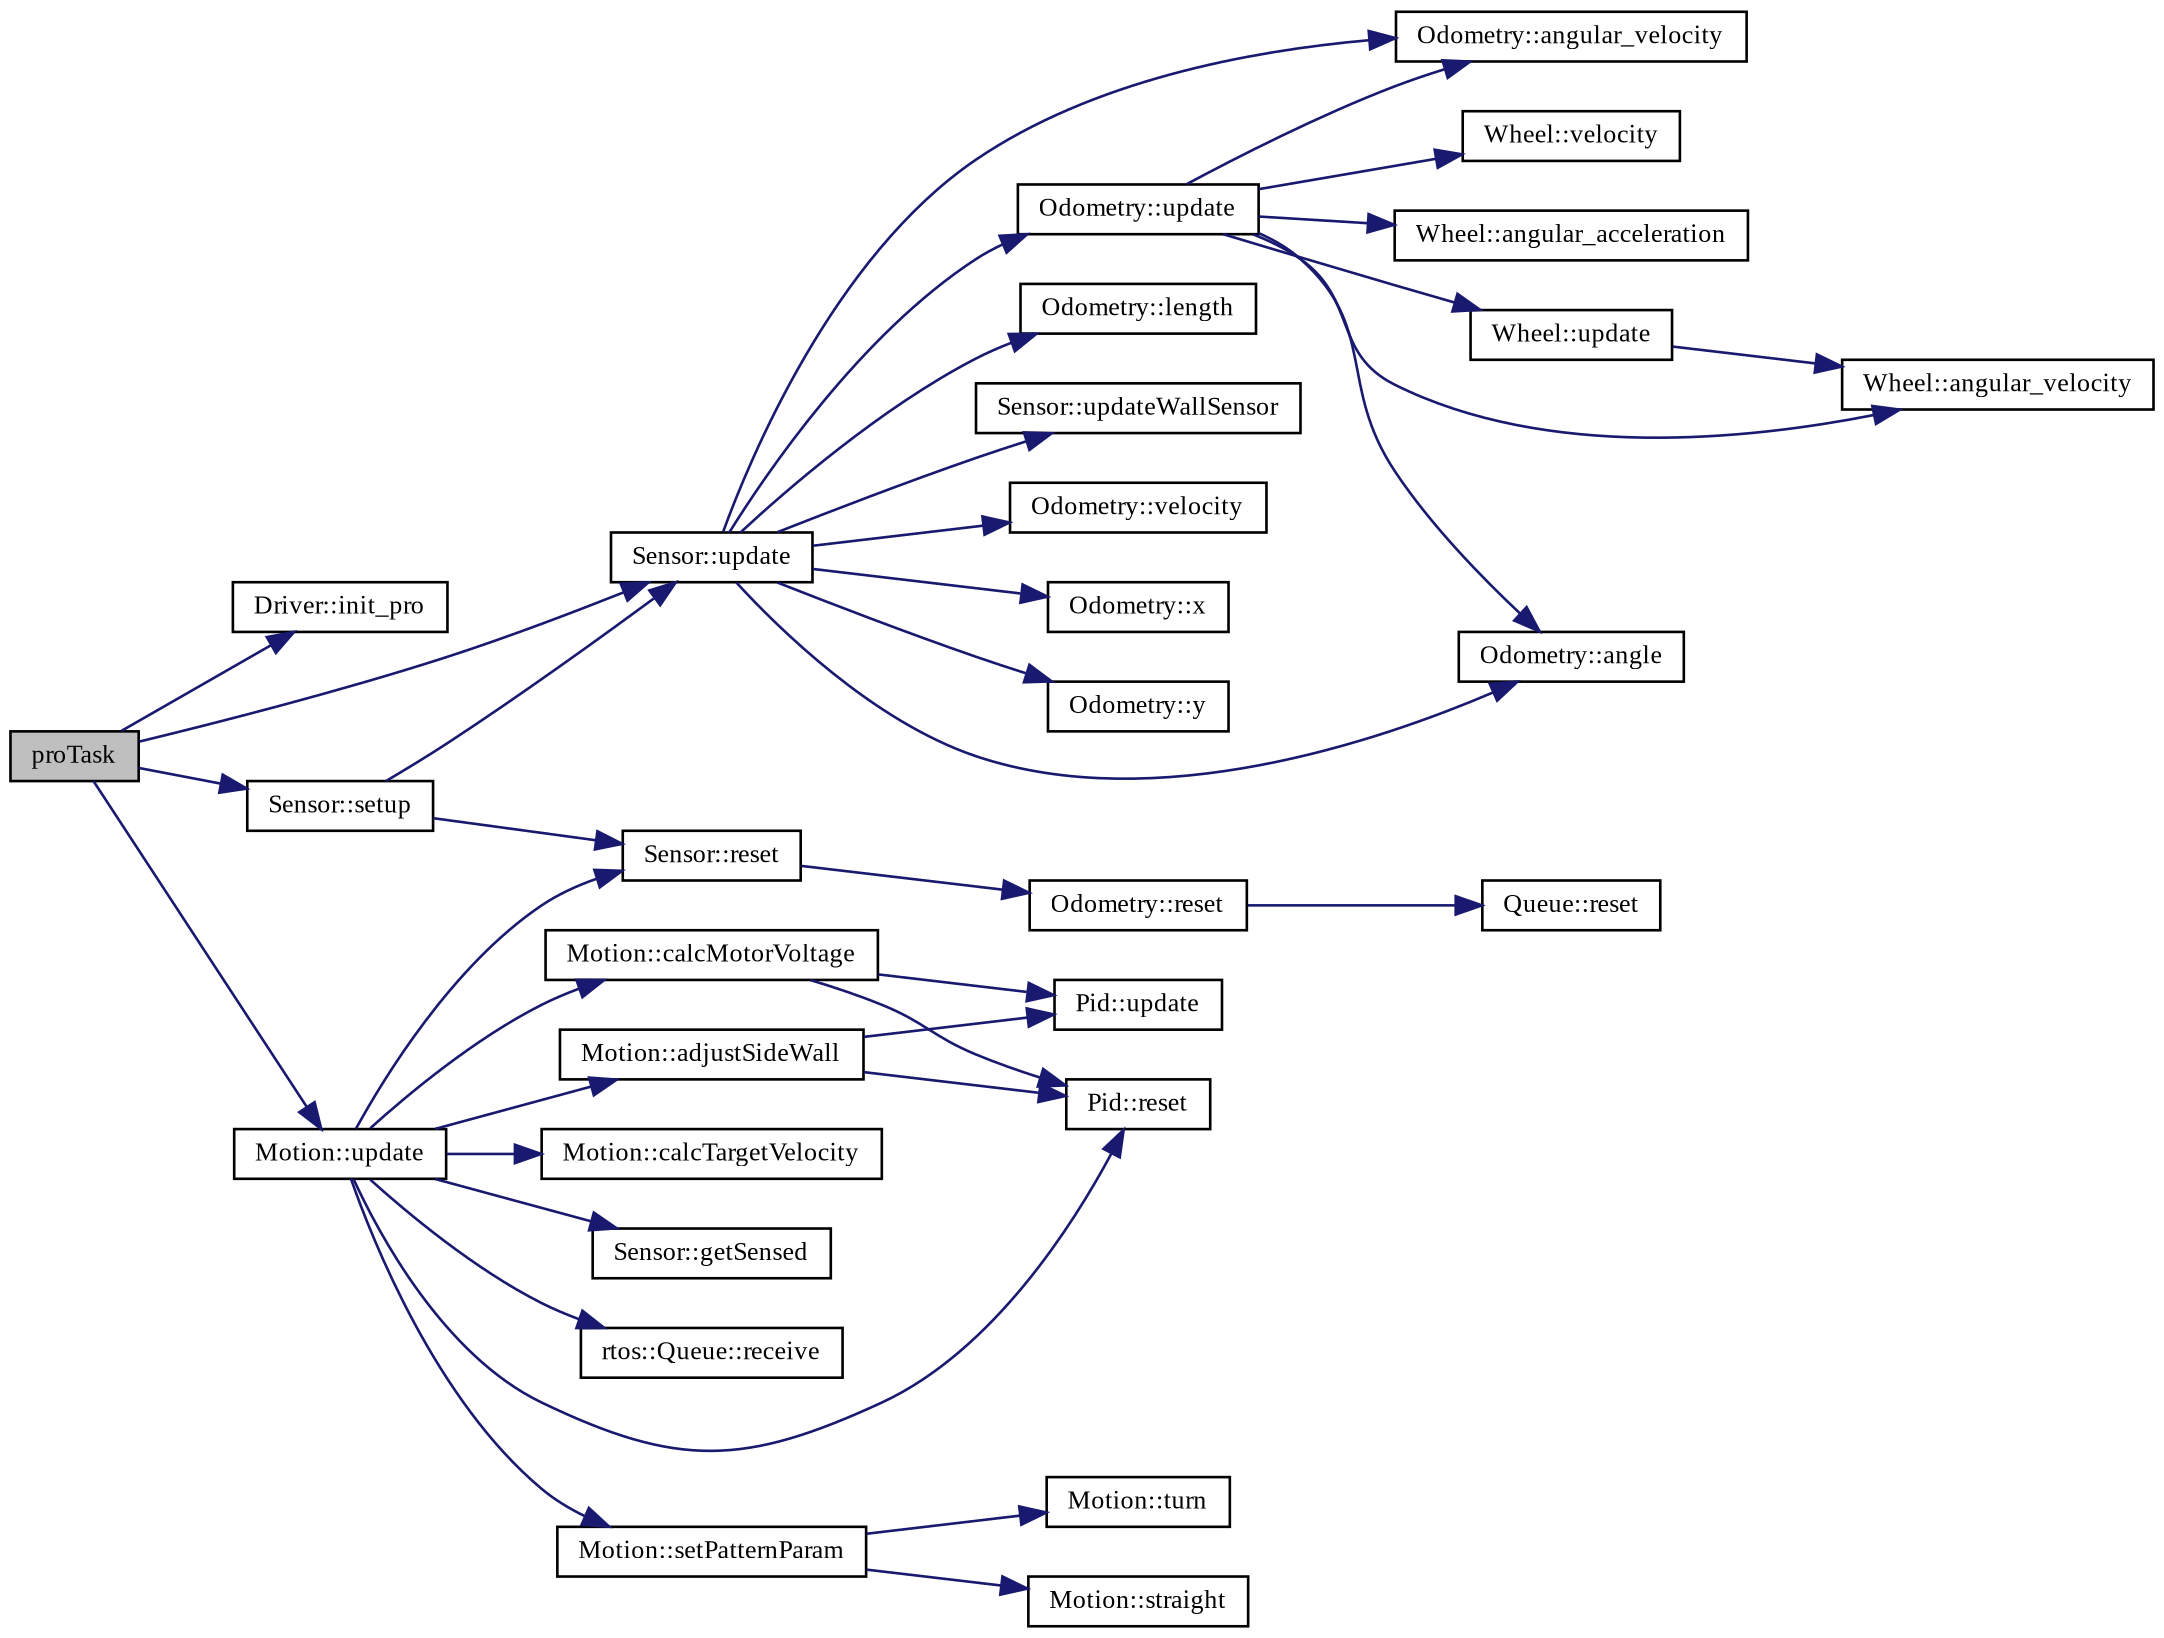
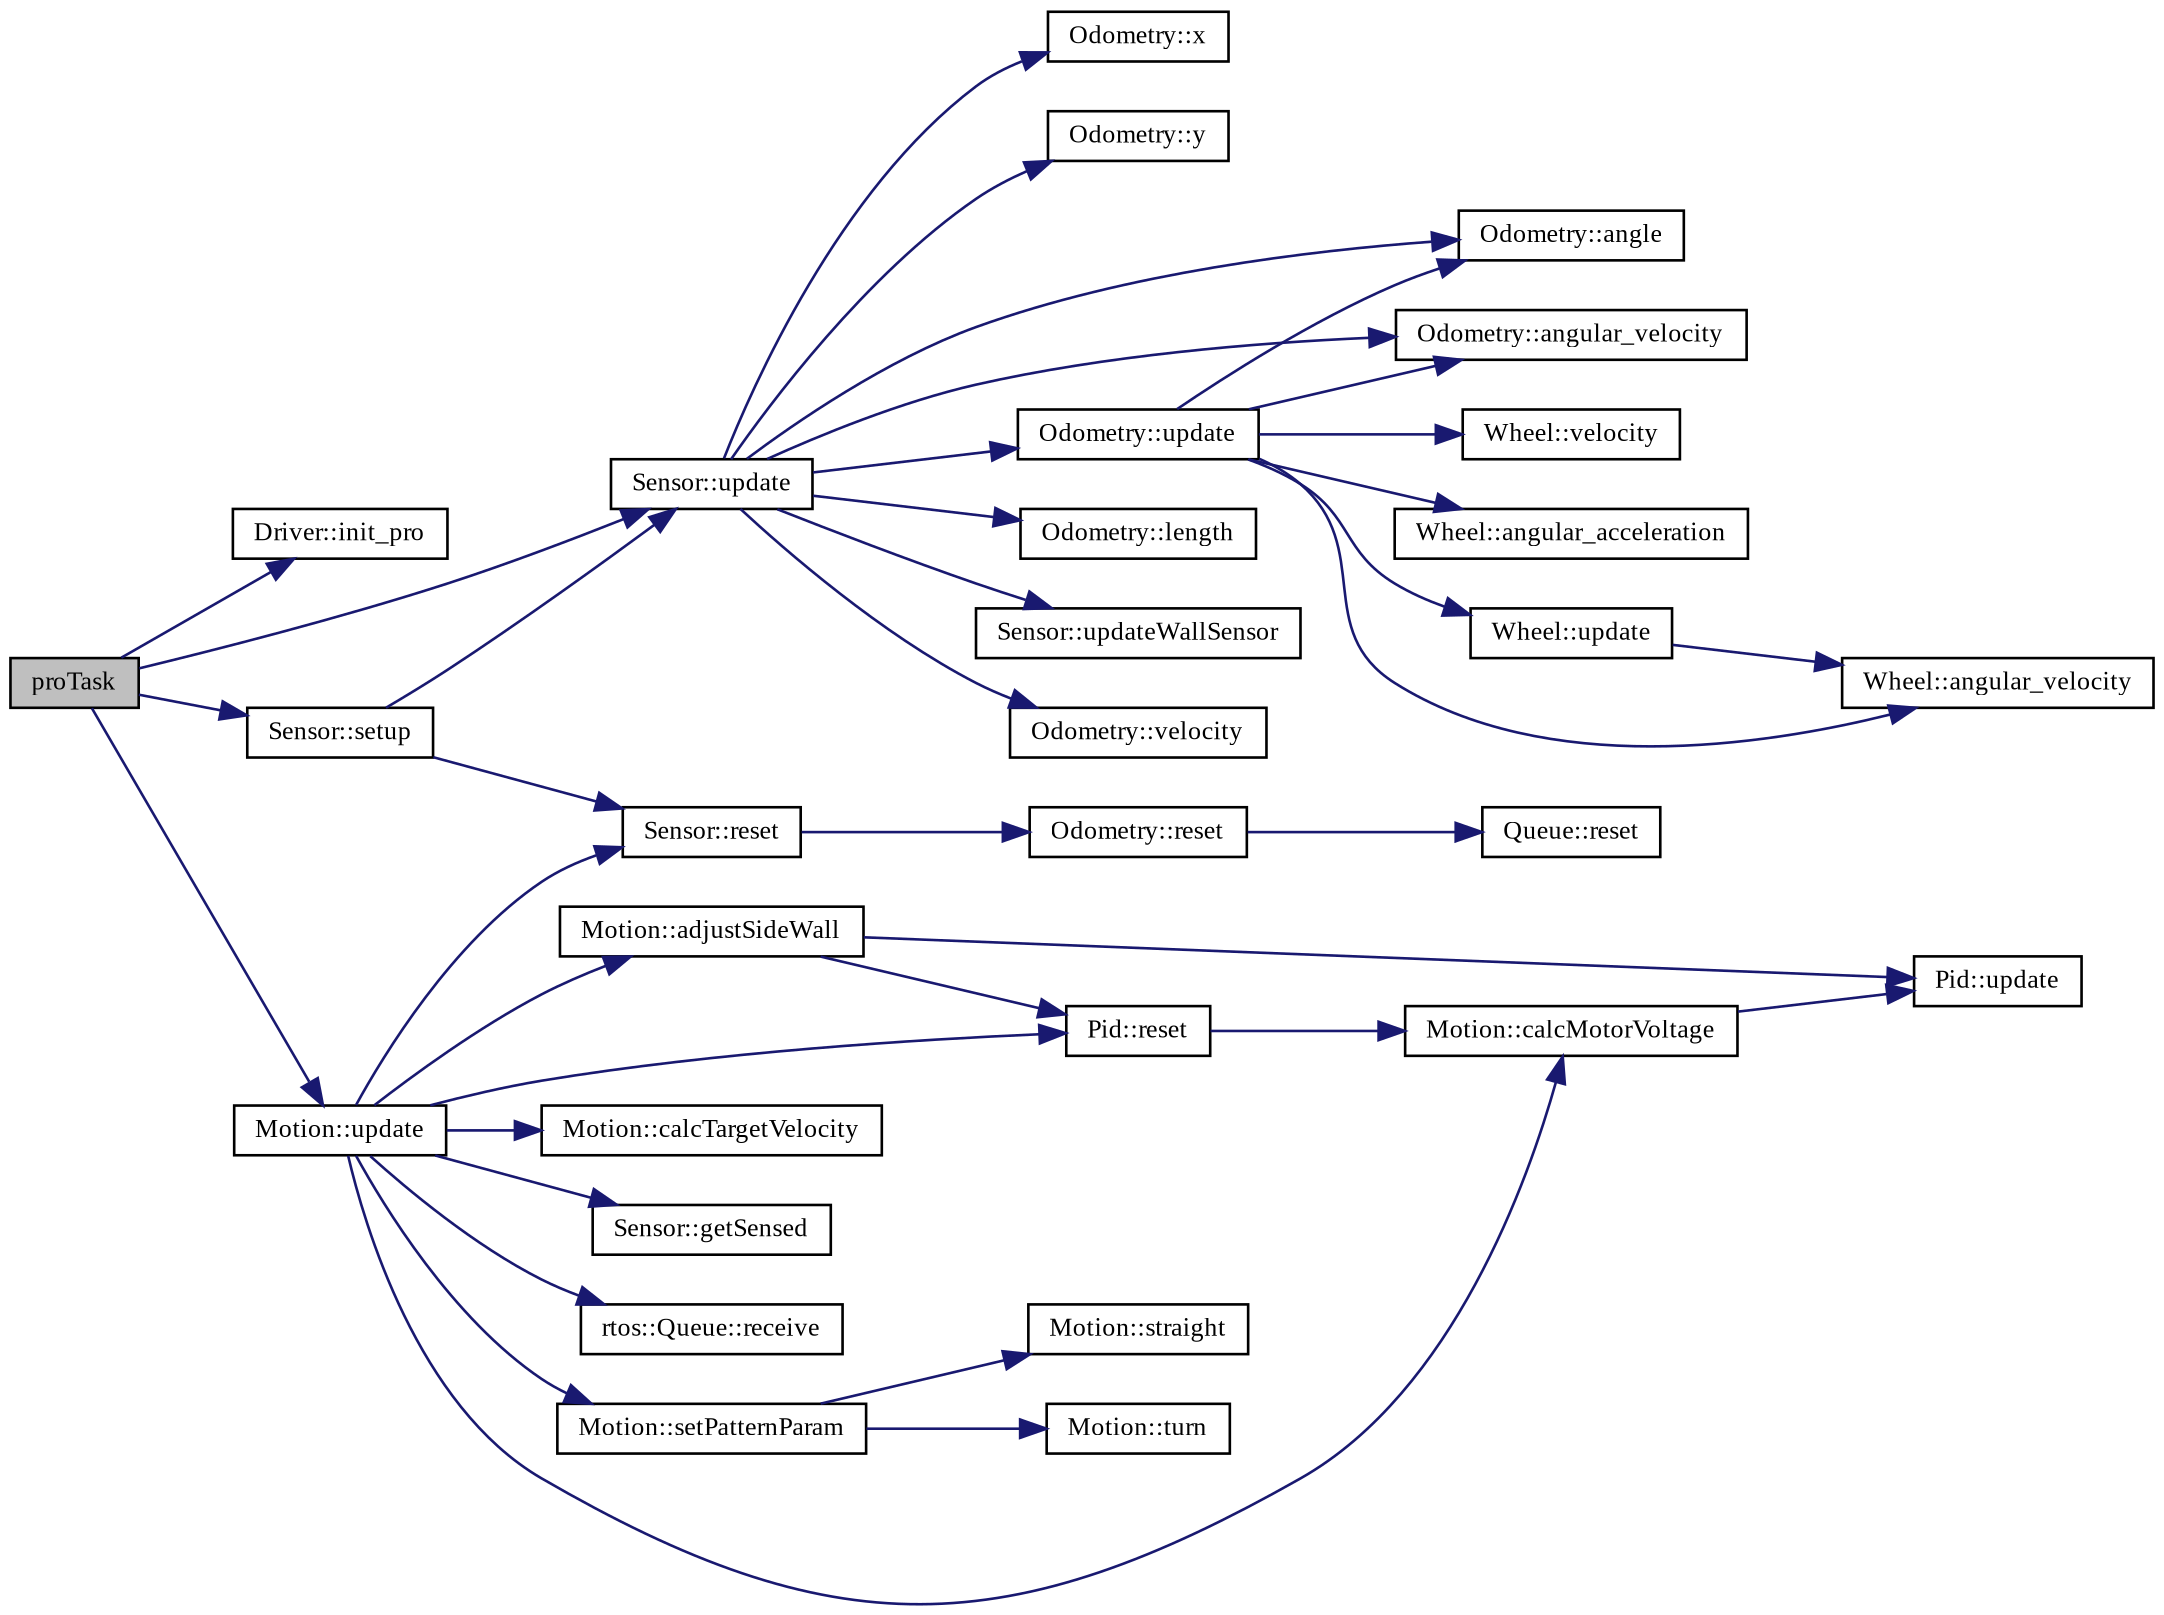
(904, 1015) -> (1294, 1031)
